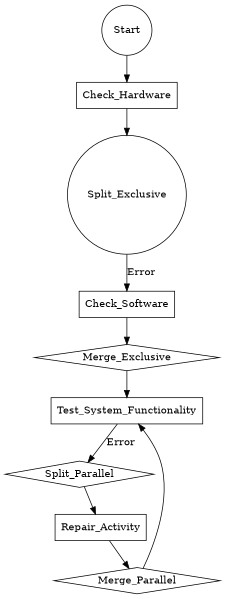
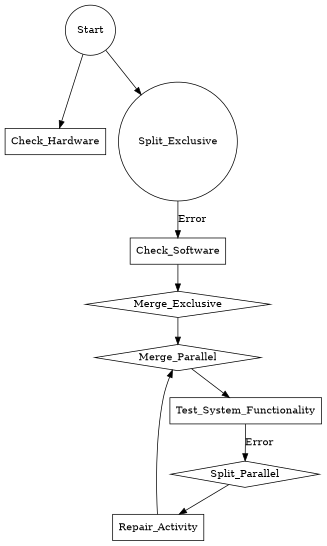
(127, 118) -> (121, 70)
(127, 381) -> (178, 327)
